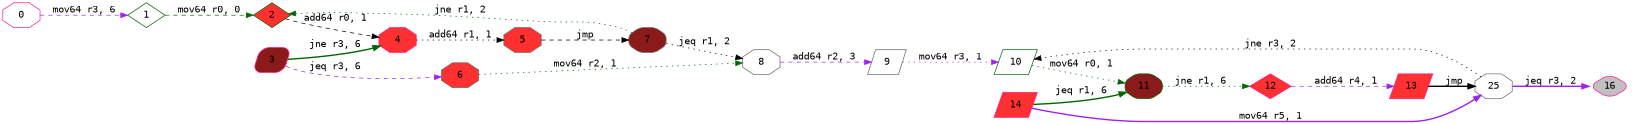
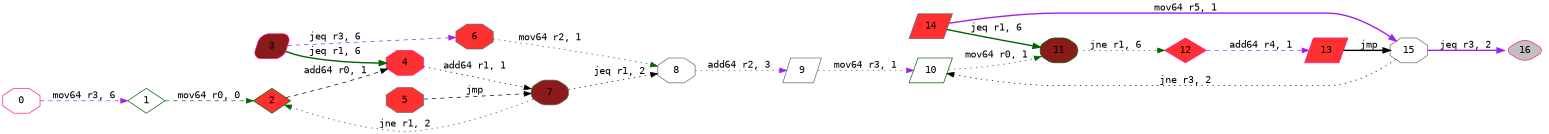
(457, 40) -> (474, 77)
(335, 45) -> (335, 51)
(822, 62) -> (737, 70)
(1494, 86) -> (1409, 50)
(1016, 105) -> (931, 26)
